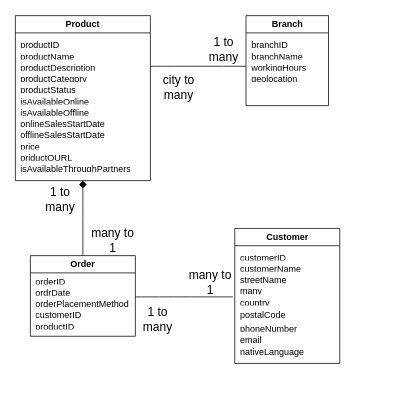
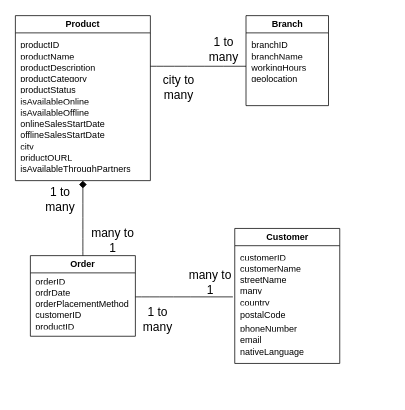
(32, 145) -> (30, 145)
